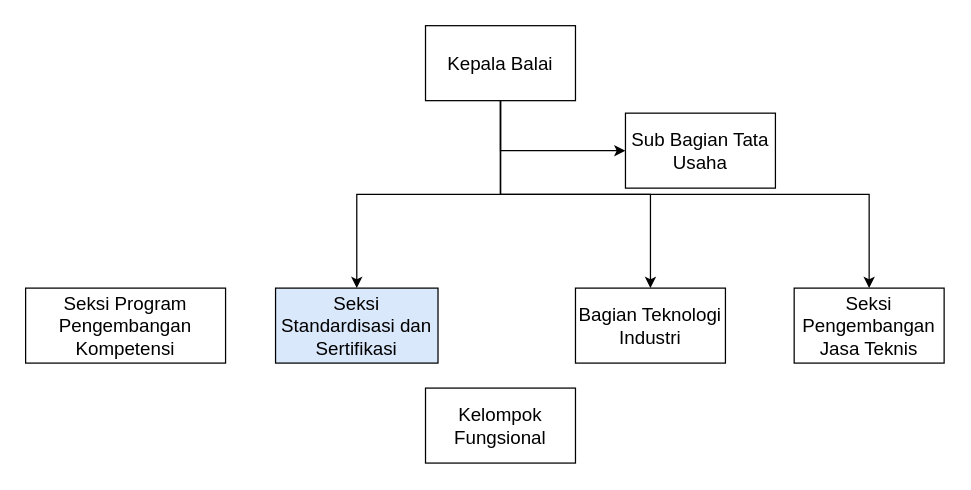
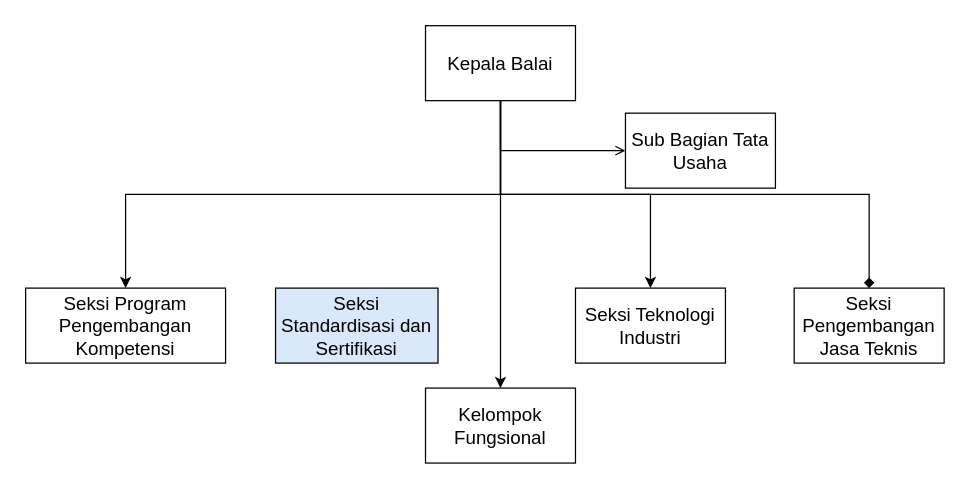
(615, 151) -> (617, 151)
none -> (198, 194)
(357, 238) -> none
(869, 278) -> (869, 277)
none -> (501, 288)
(651, 326) -> (651, 326)
